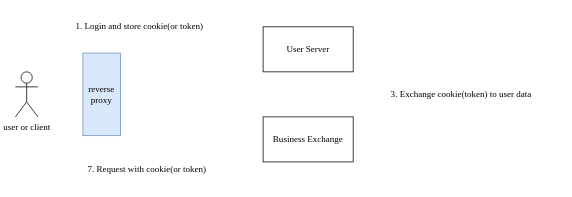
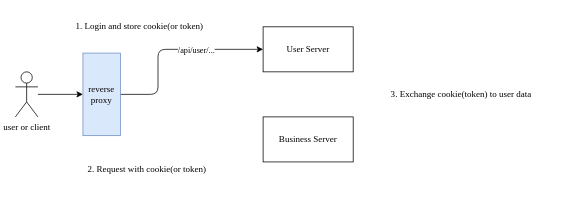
none -> (206, 49)
none -> (58, 94)
(308, 139) -> (308, 139)
(147, 169) -> (147, 169)
